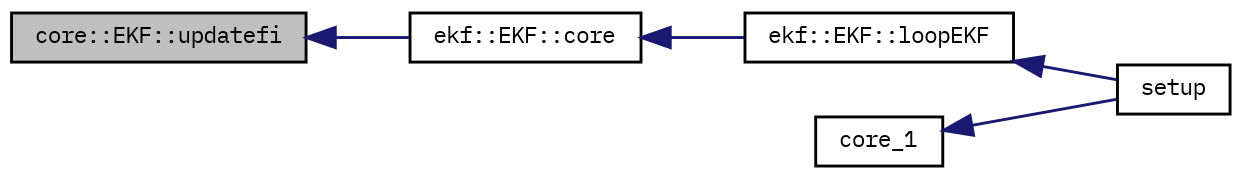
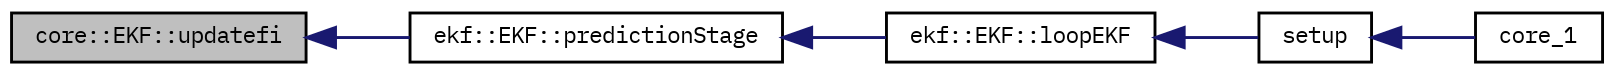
(526, 38) -> (596, 38)
(1045, 112) -> (1438, 38)
